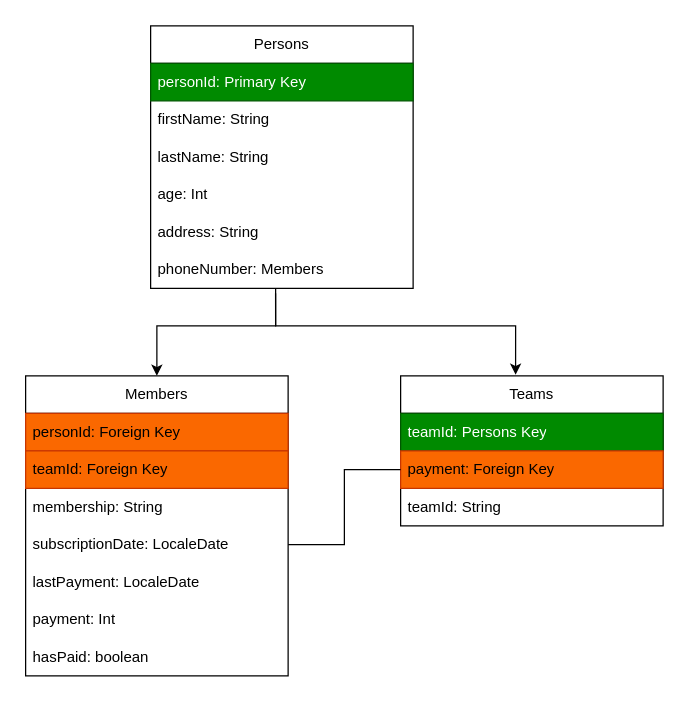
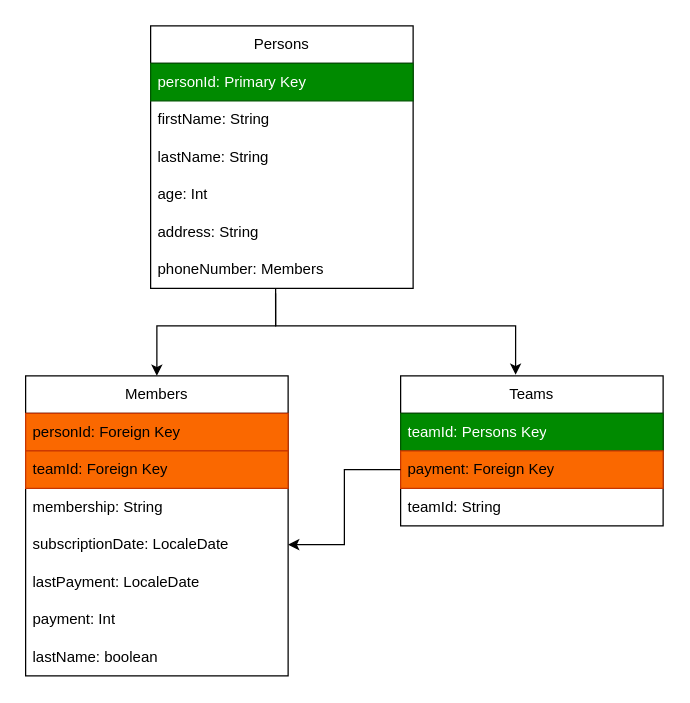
(295, 544) -> (298, 544)
(93, 657) -> (97, 657)
